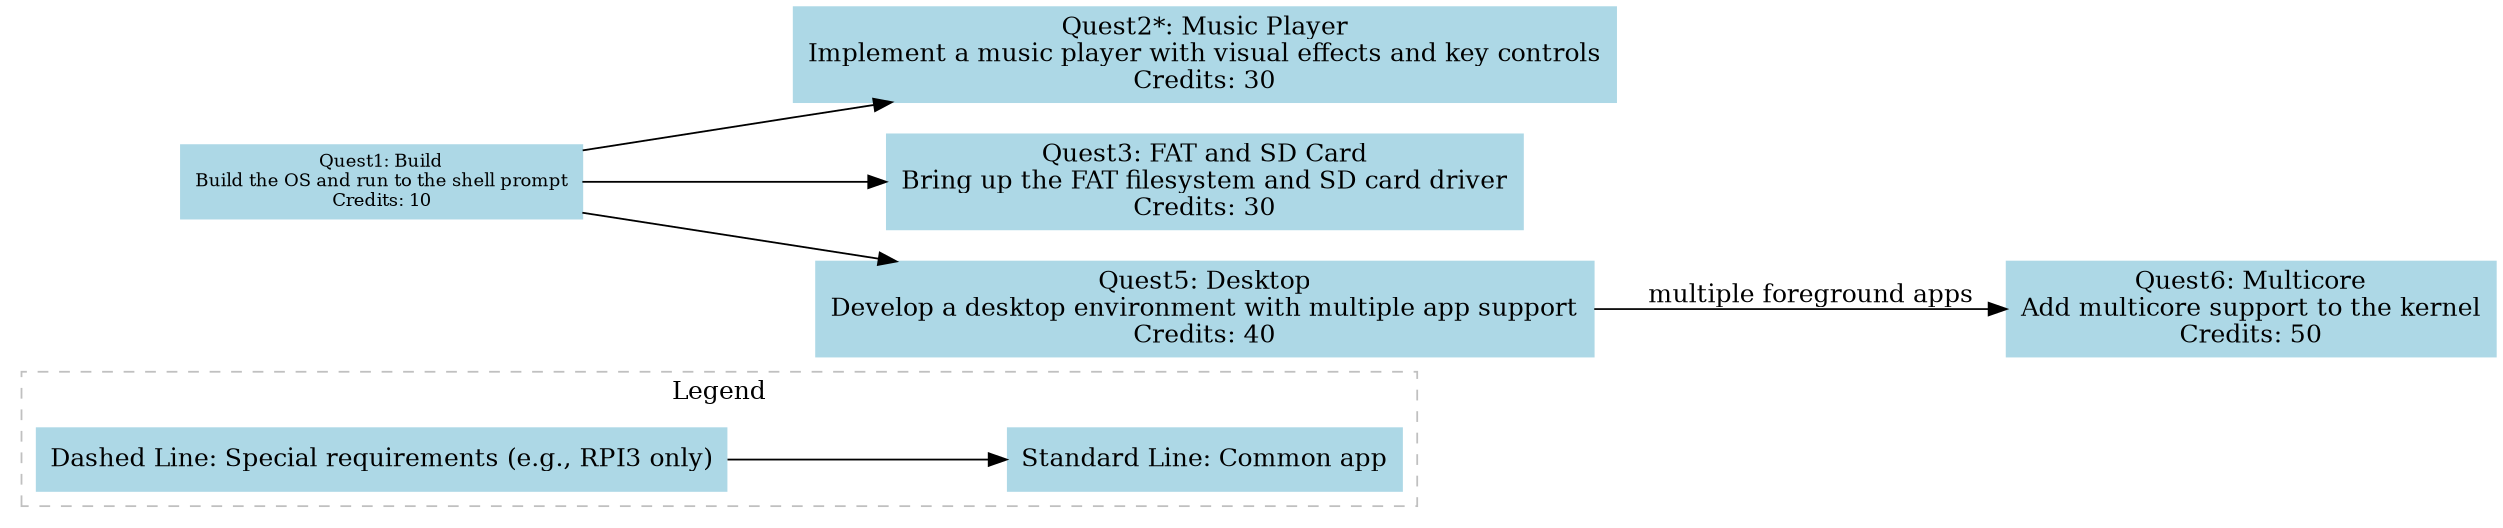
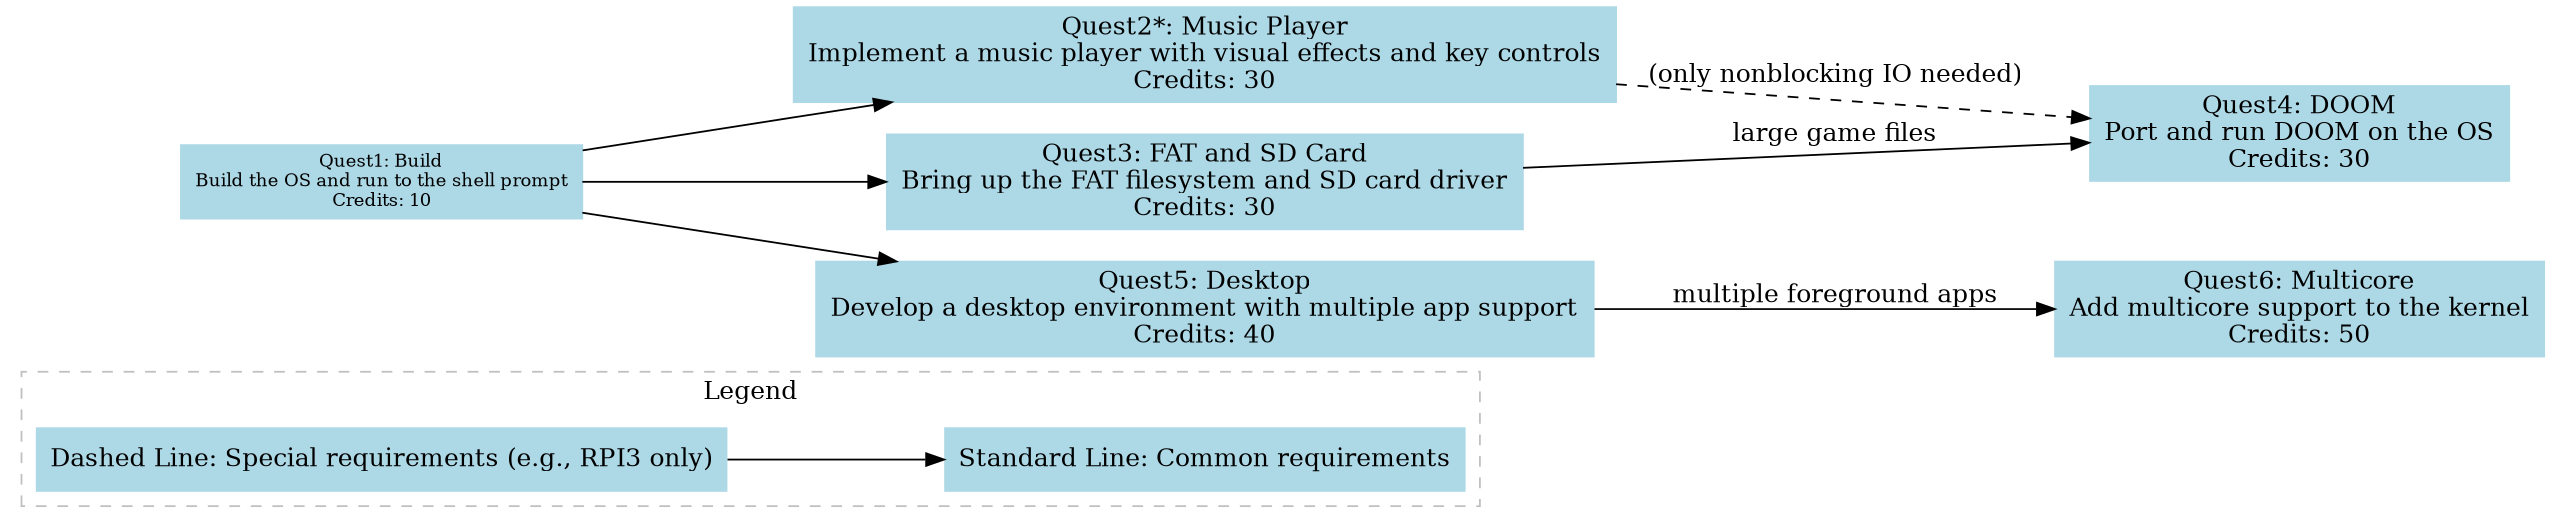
none -> (2300, 133)
(1205, 460) -> (1205, 460)
